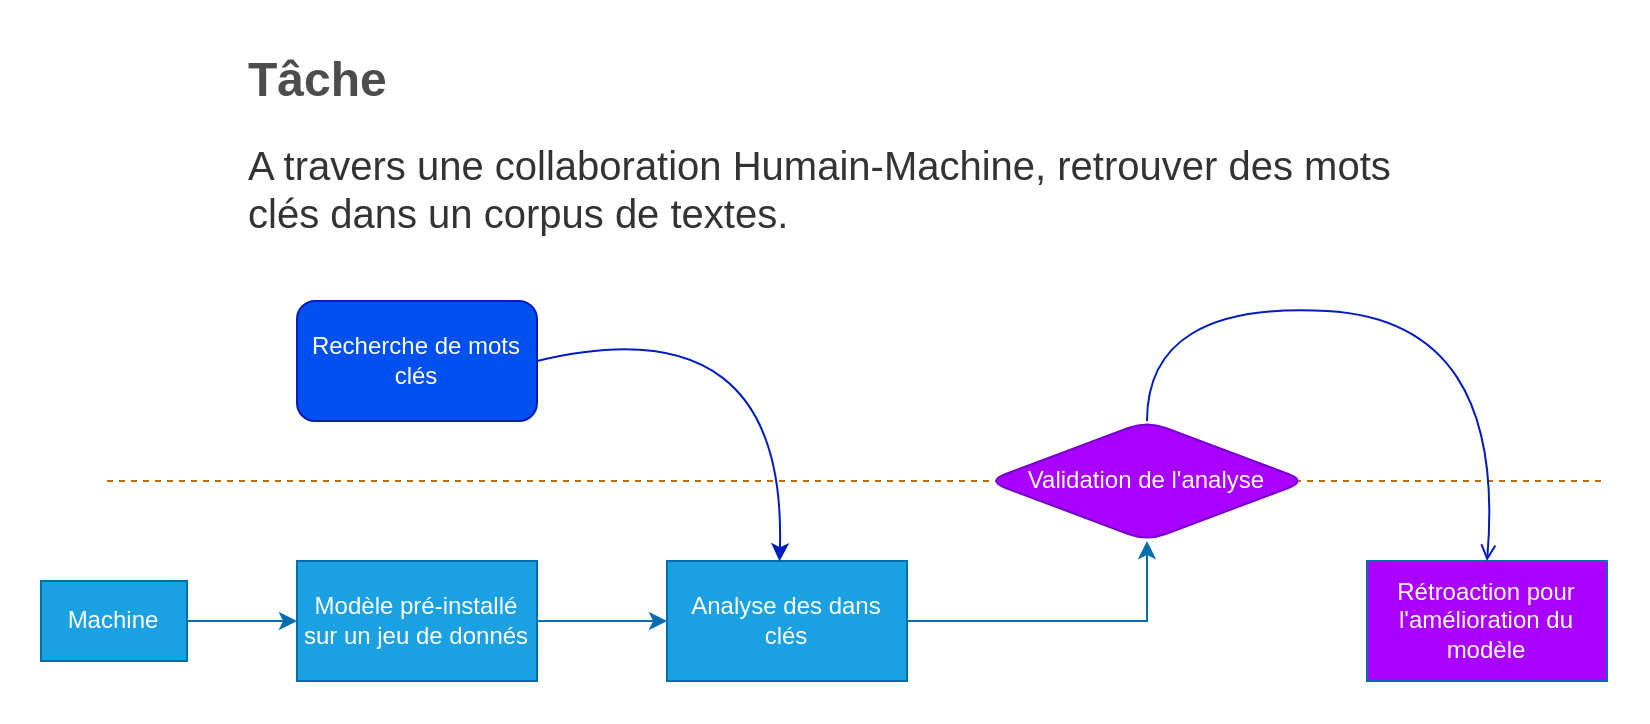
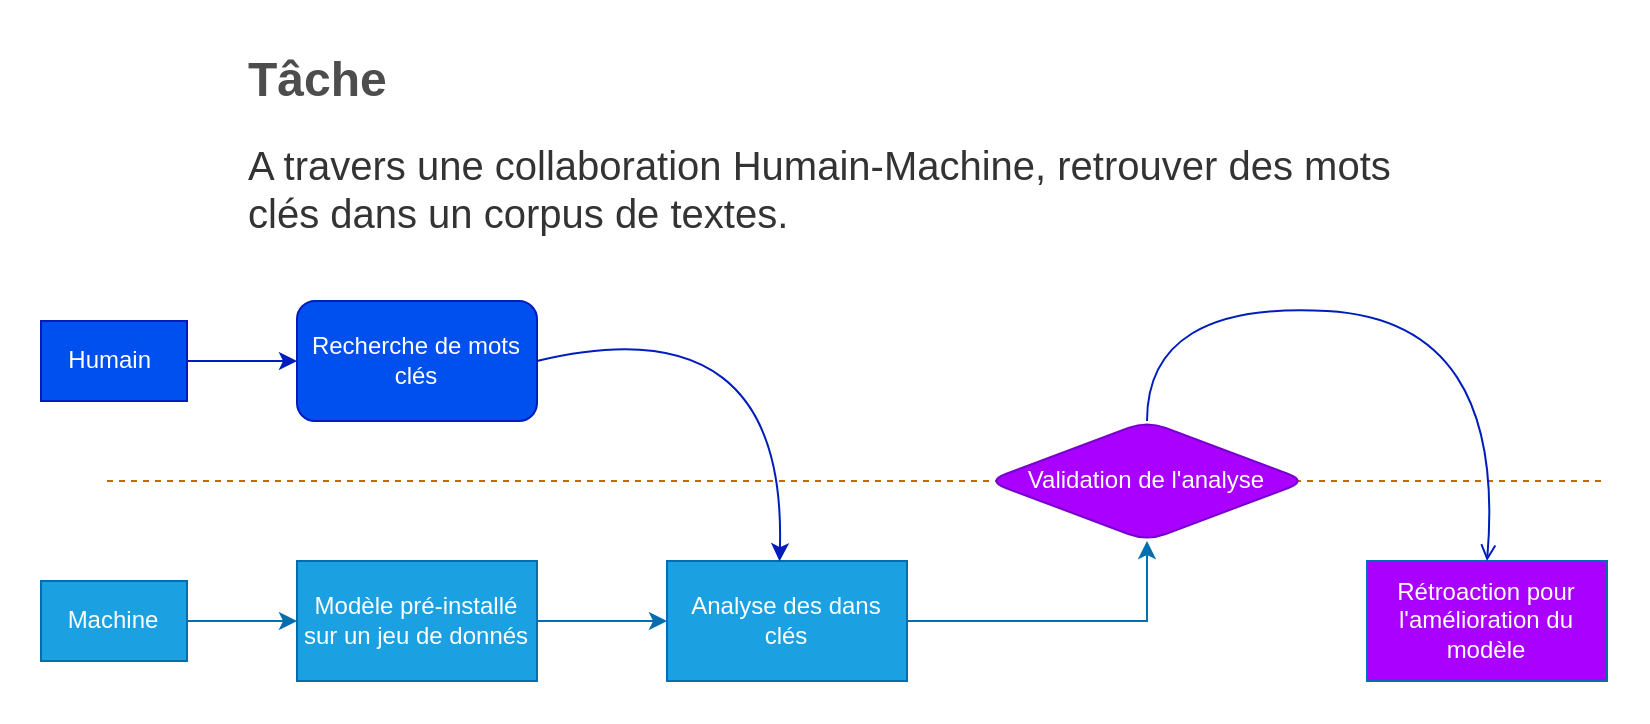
none -> (114, 361)
none -> (235, 361)
